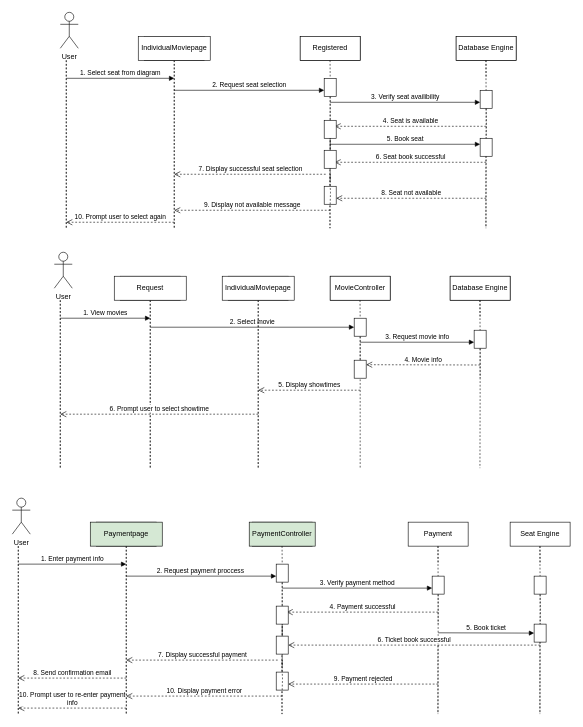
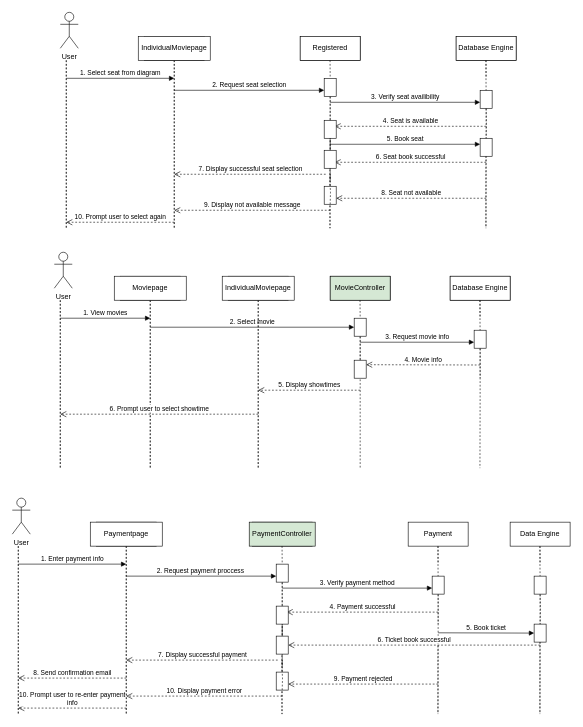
(150, 288) -> (150, 288)
(360, 288) -> (360, 288)
(126, 534) -> (126, 534)
(540, 534) -> (540, 534)
